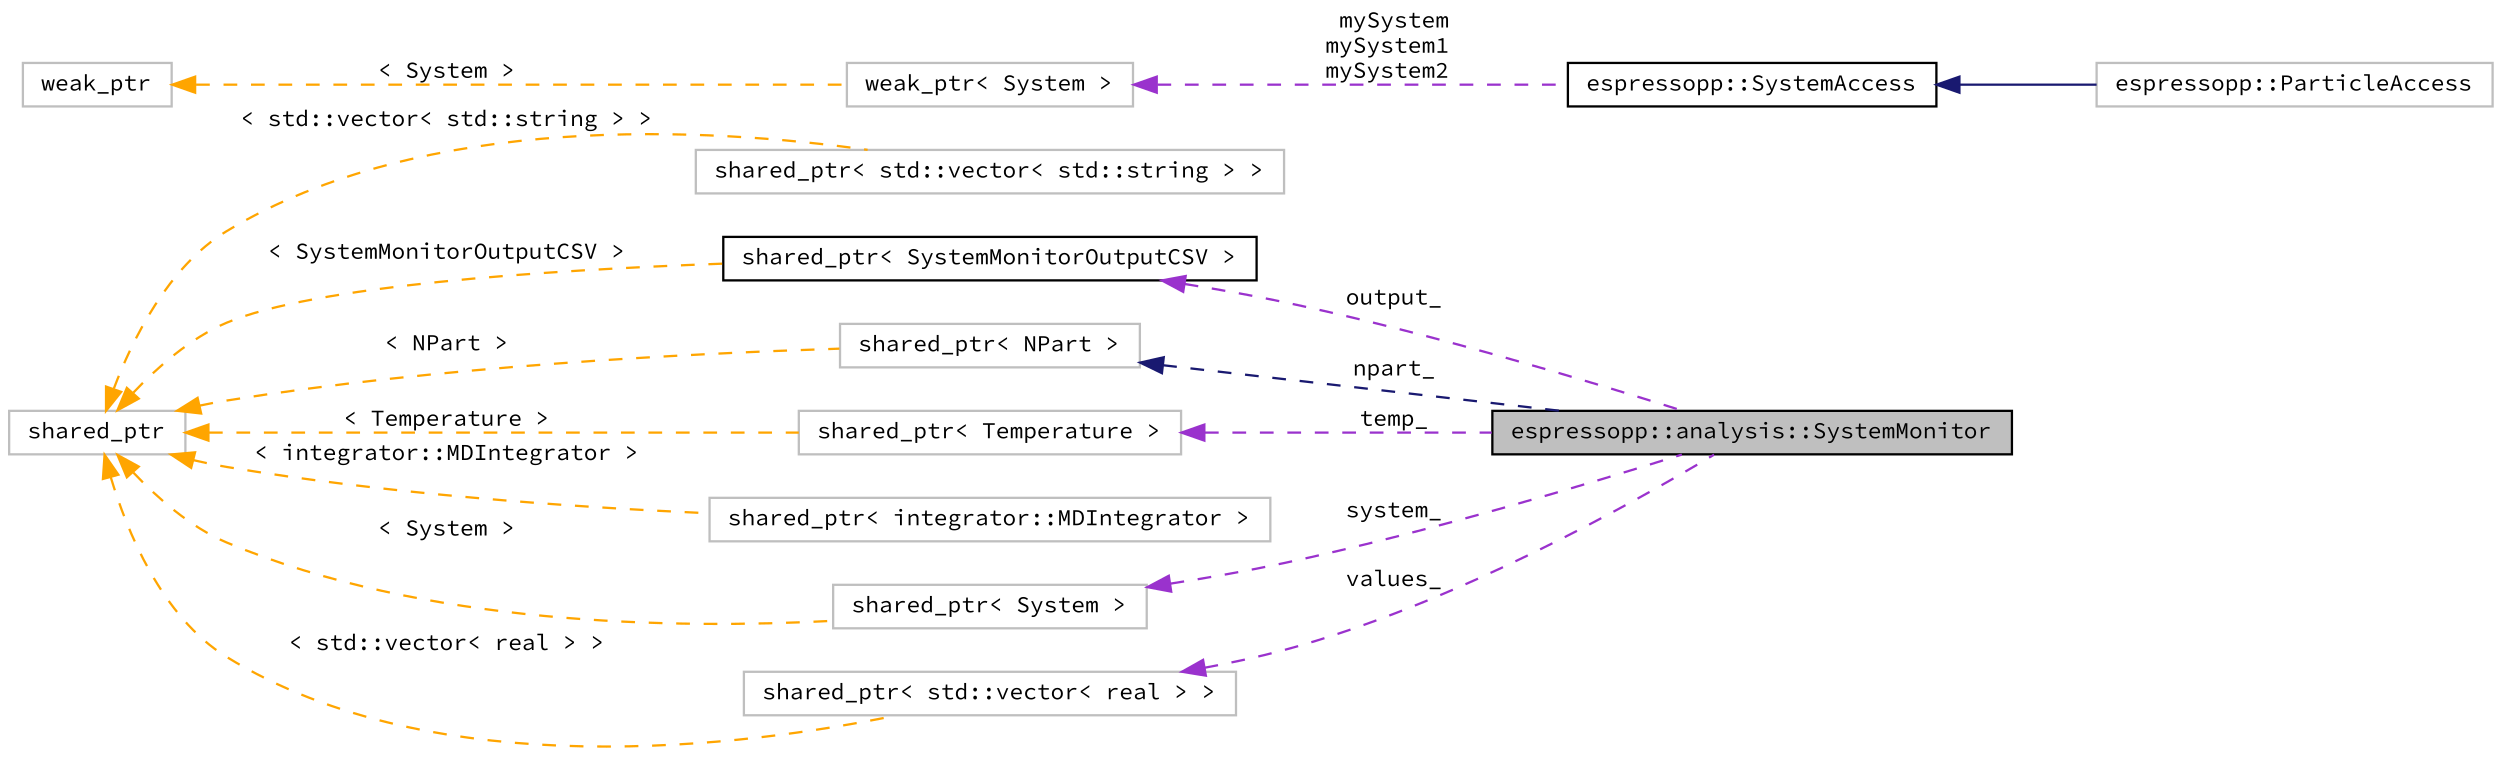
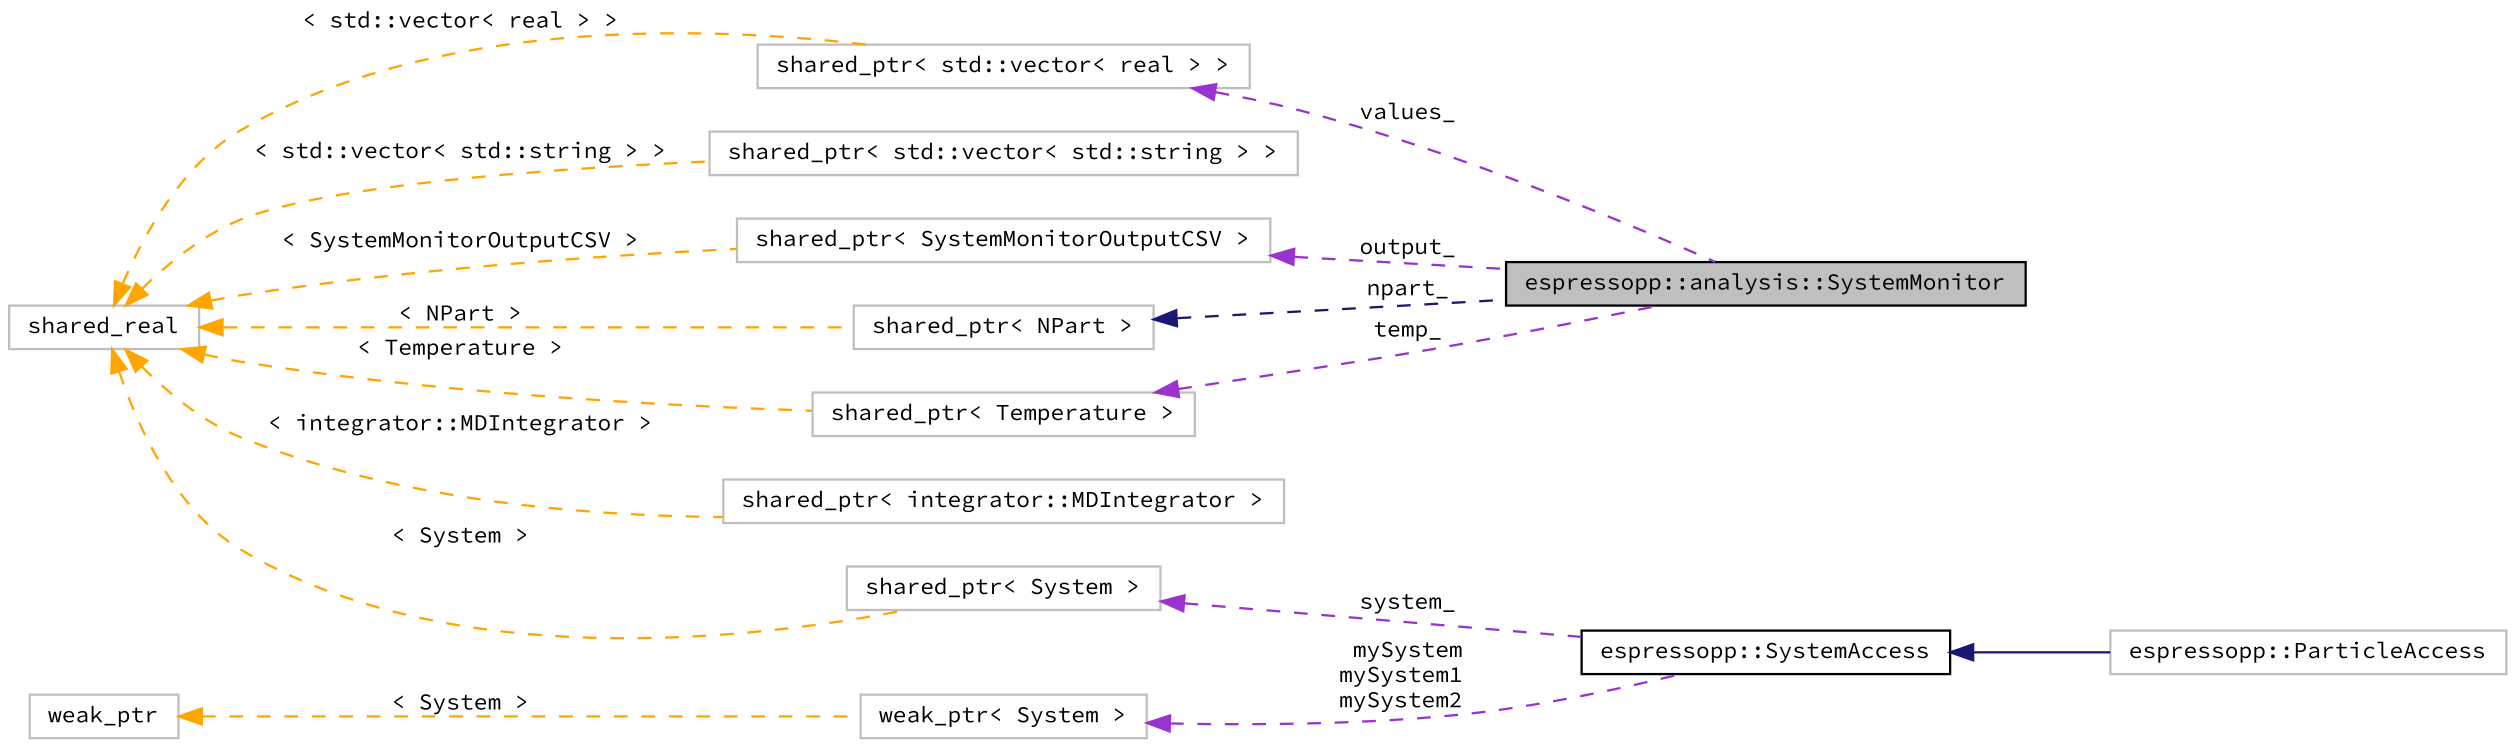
(990, 259) -> (1004, 240)
(97, 433) -> (104, 327)
(1428, 528) -> (1383, 620)
